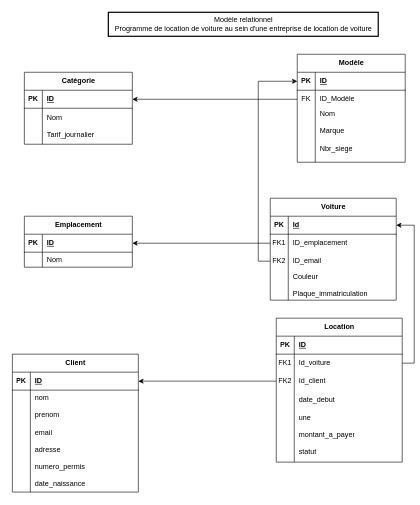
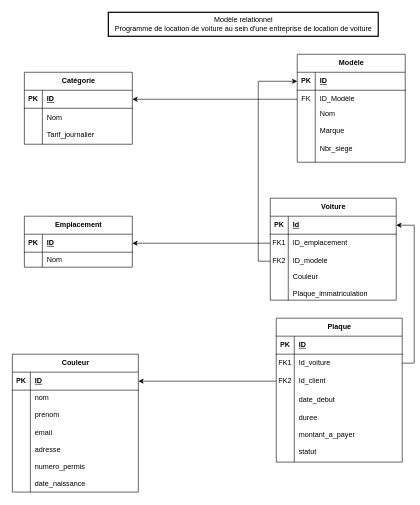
(307, 261) -> (310, 261)
(340, 327) -> (340, 327)
(76, 363) -> (76, 363)
(329, 426) -> (329, 426)
